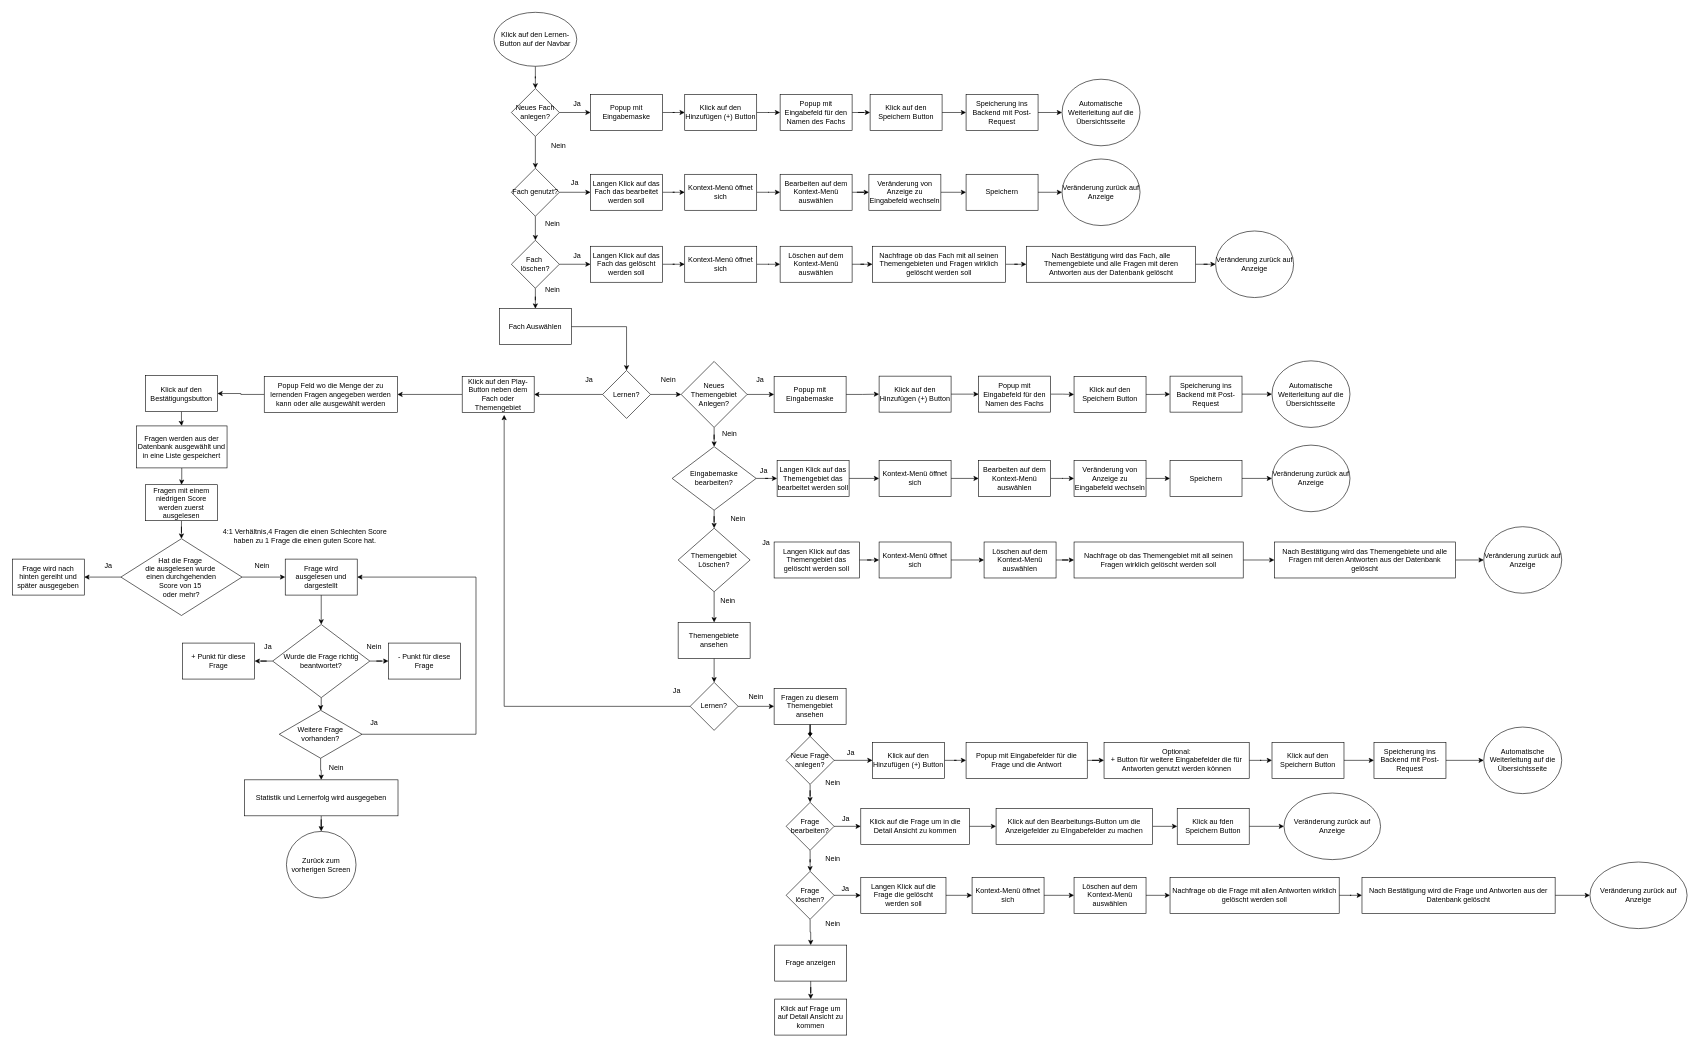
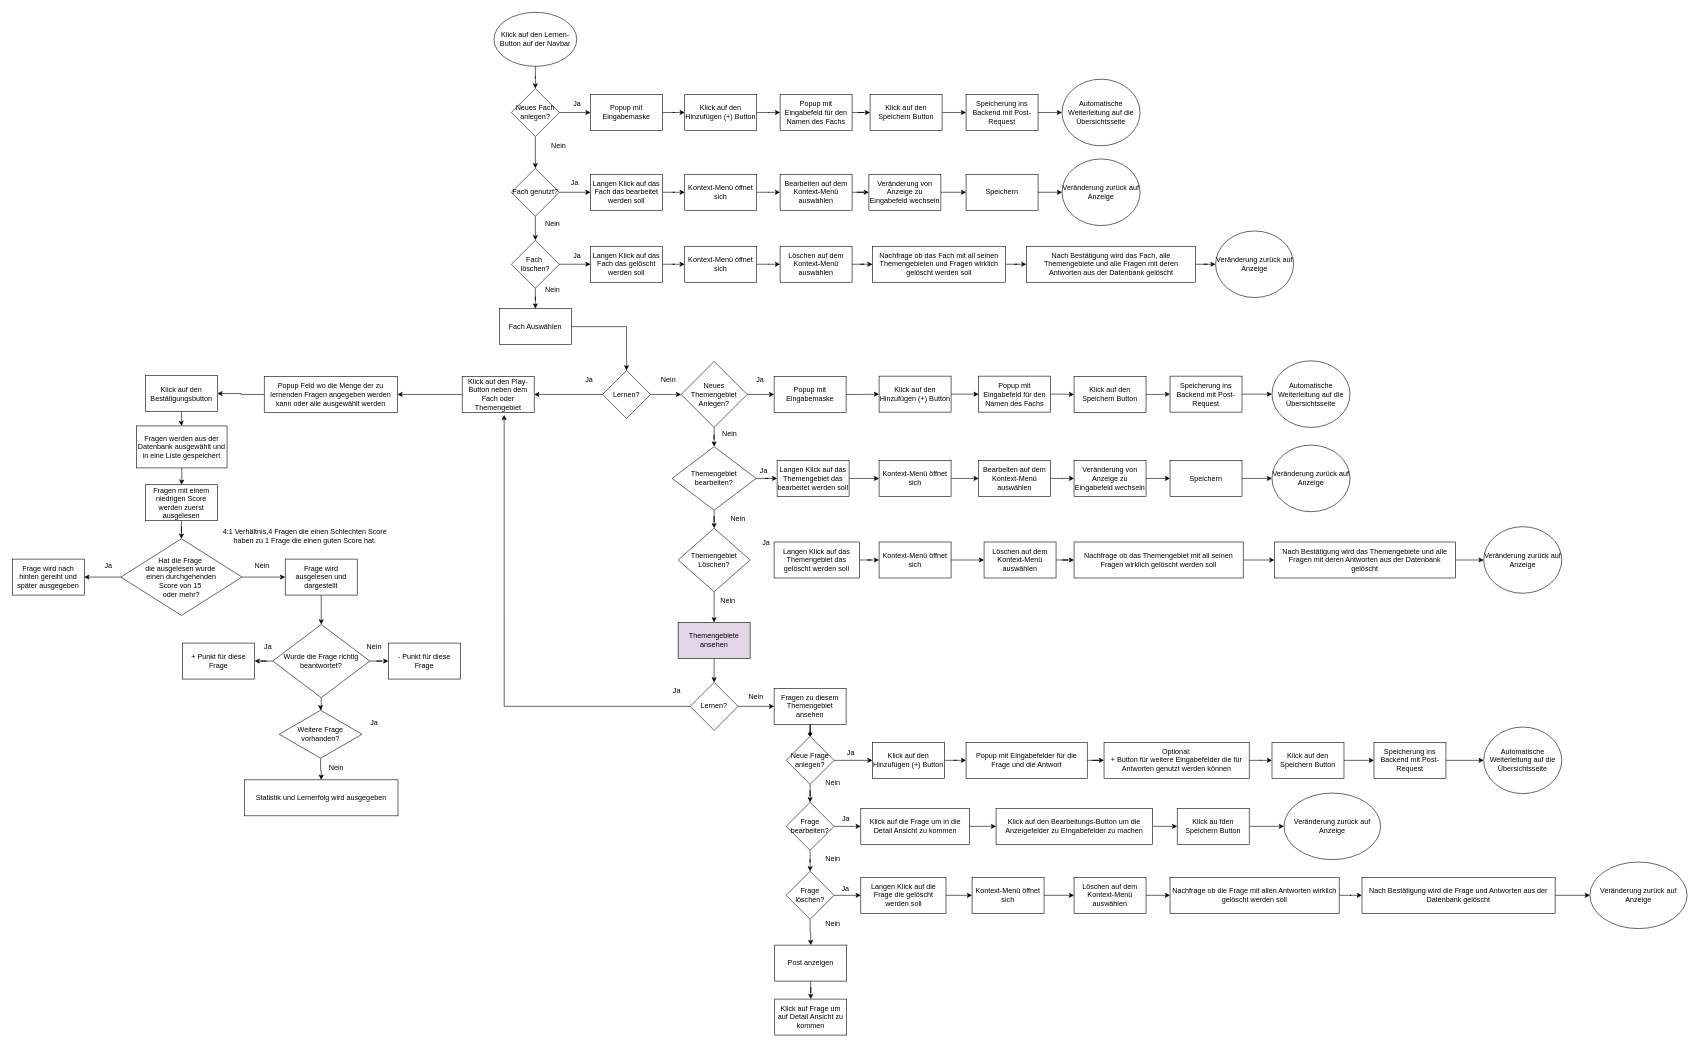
(714, 479) -> (714, 479)
(476, 577) -> none
(714, 641) -> (714, 641)
(321, 826) -> none
(321, 865) -> none
(811, 963) -> (811, 963)
